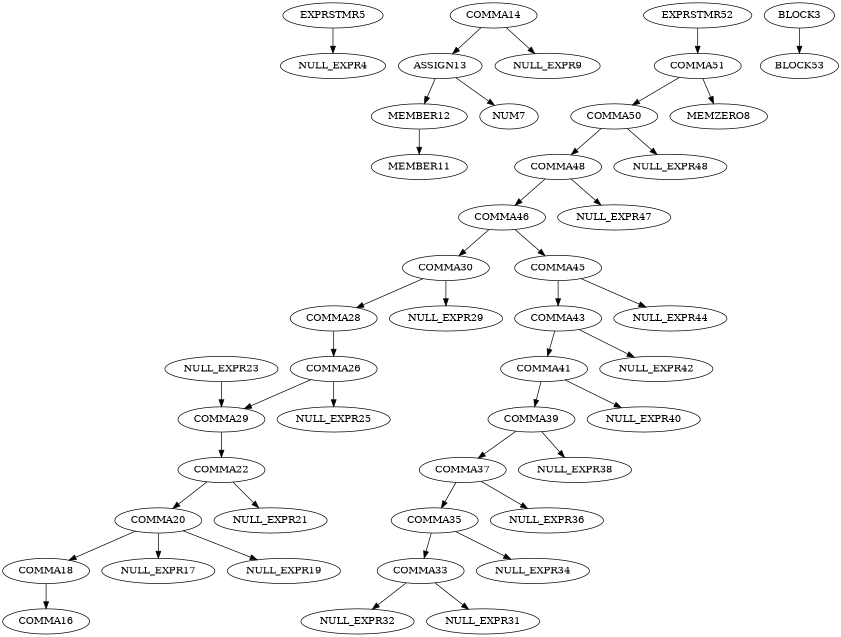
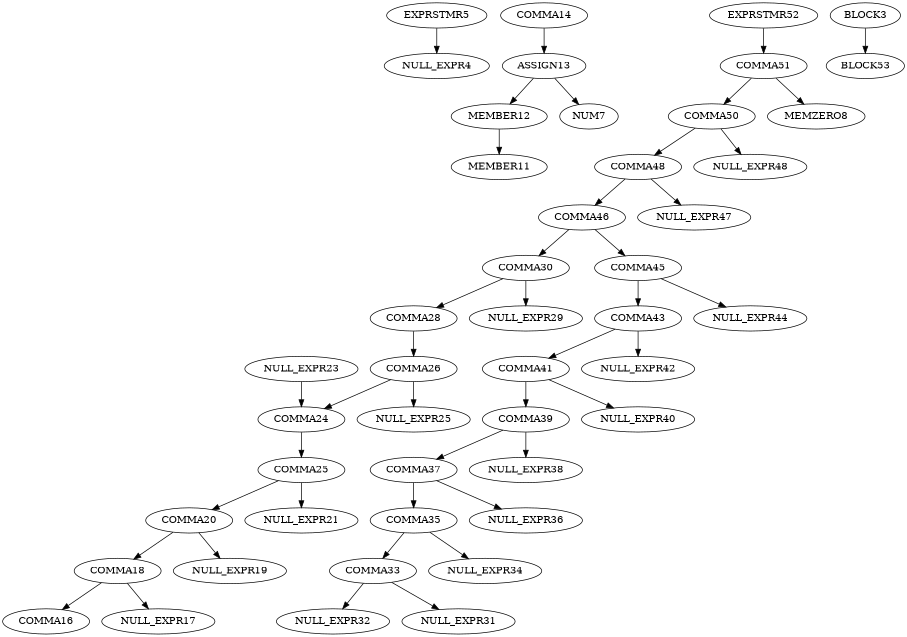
(548, 66) -> none
(221, 419) -> (301, 419)
(221, 470) -> (301, 470)
(158, 542) -> (136, 593)
